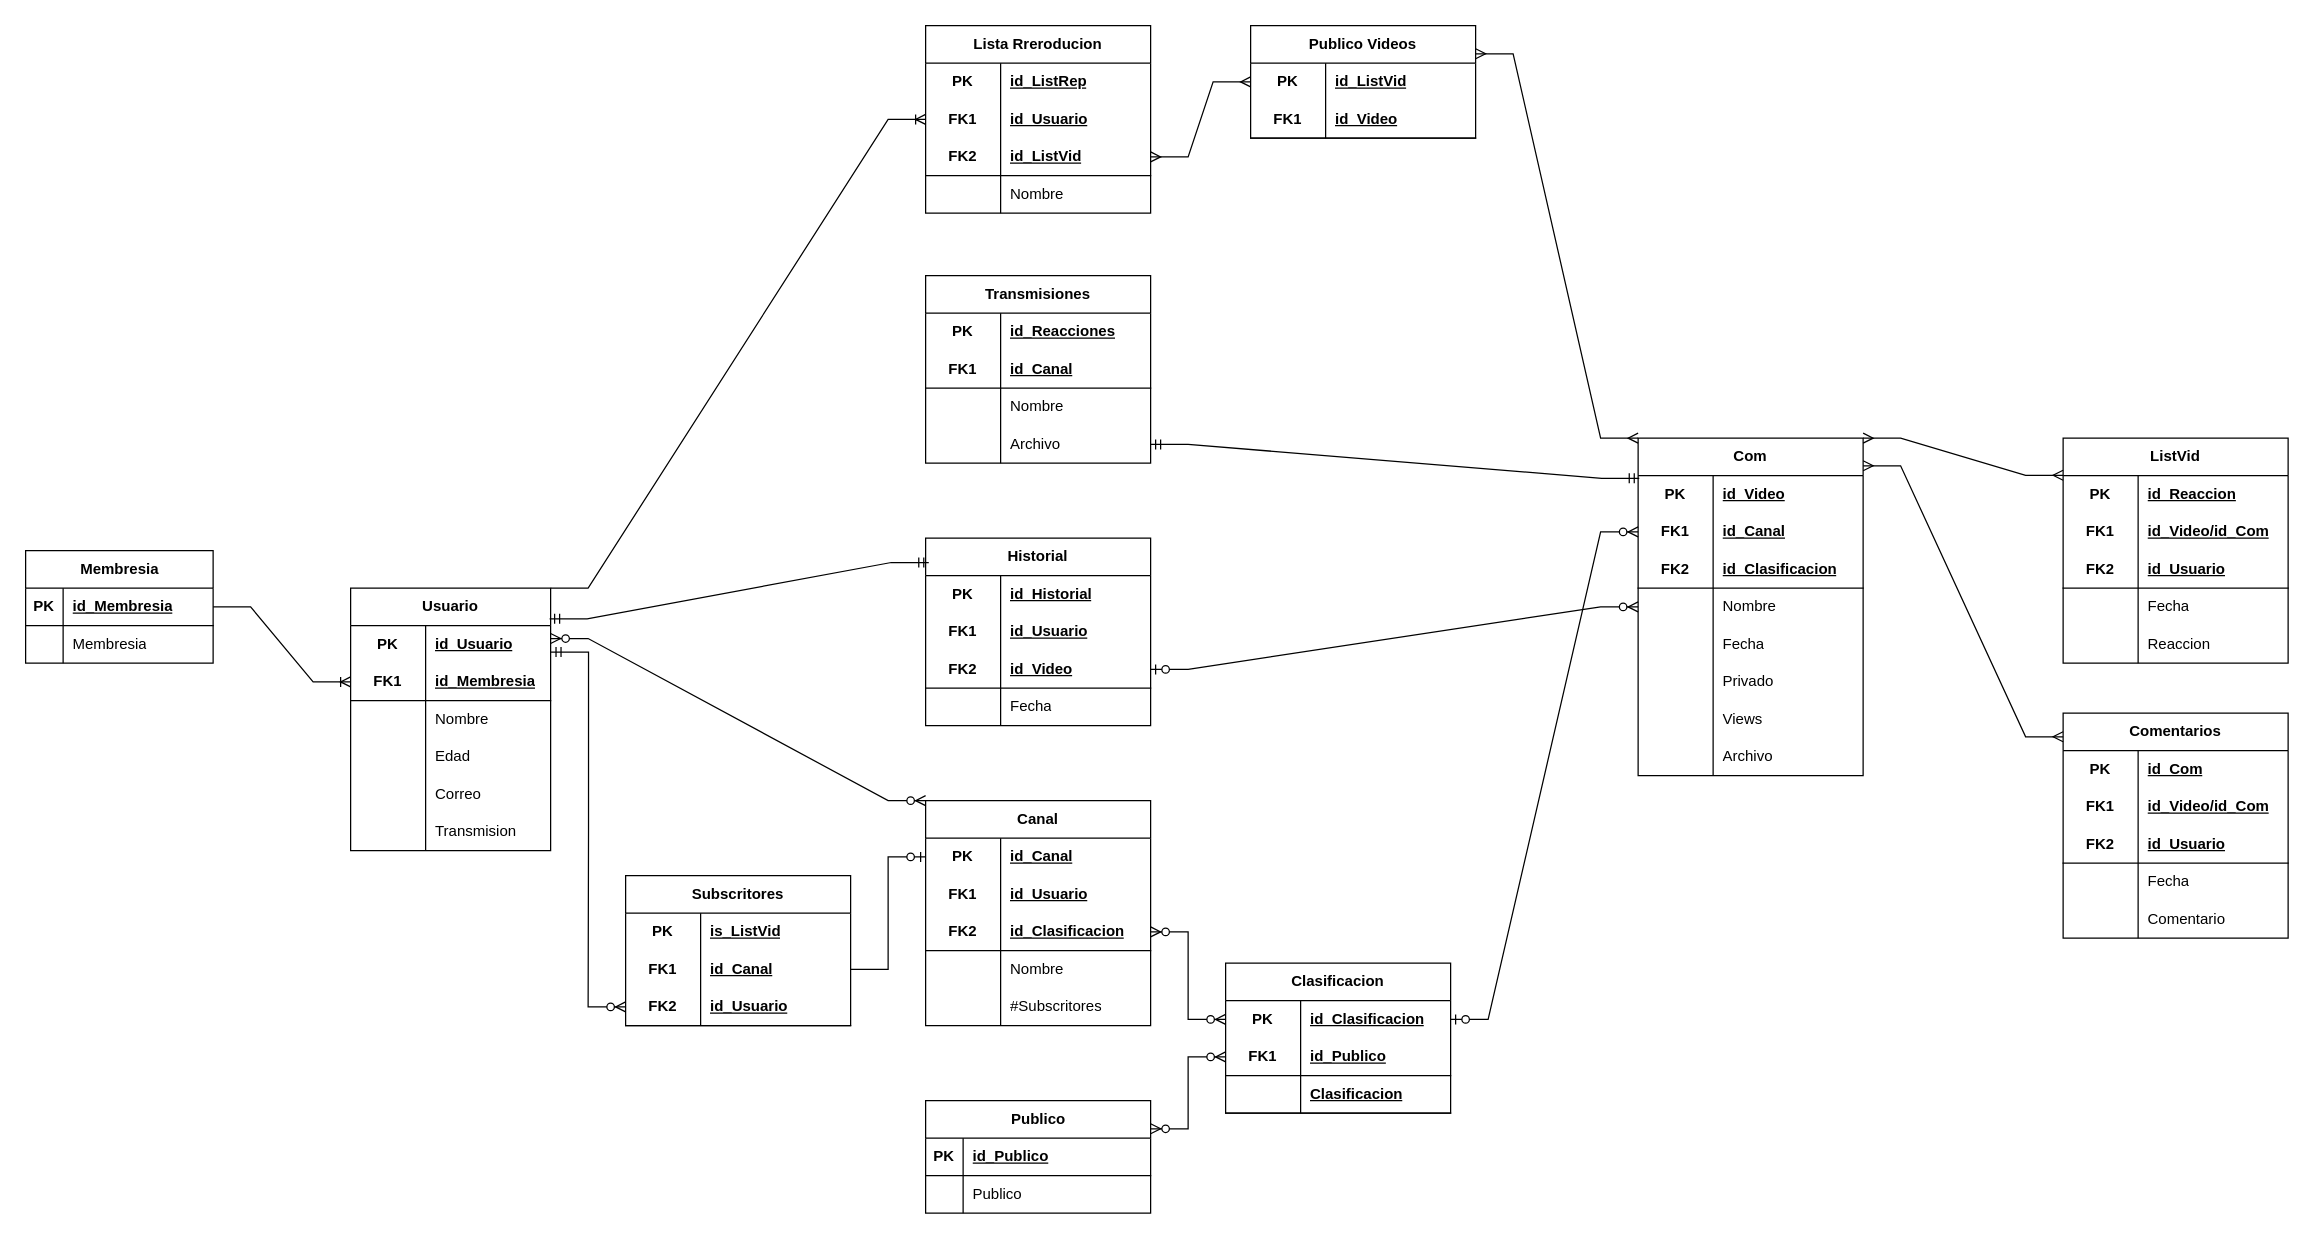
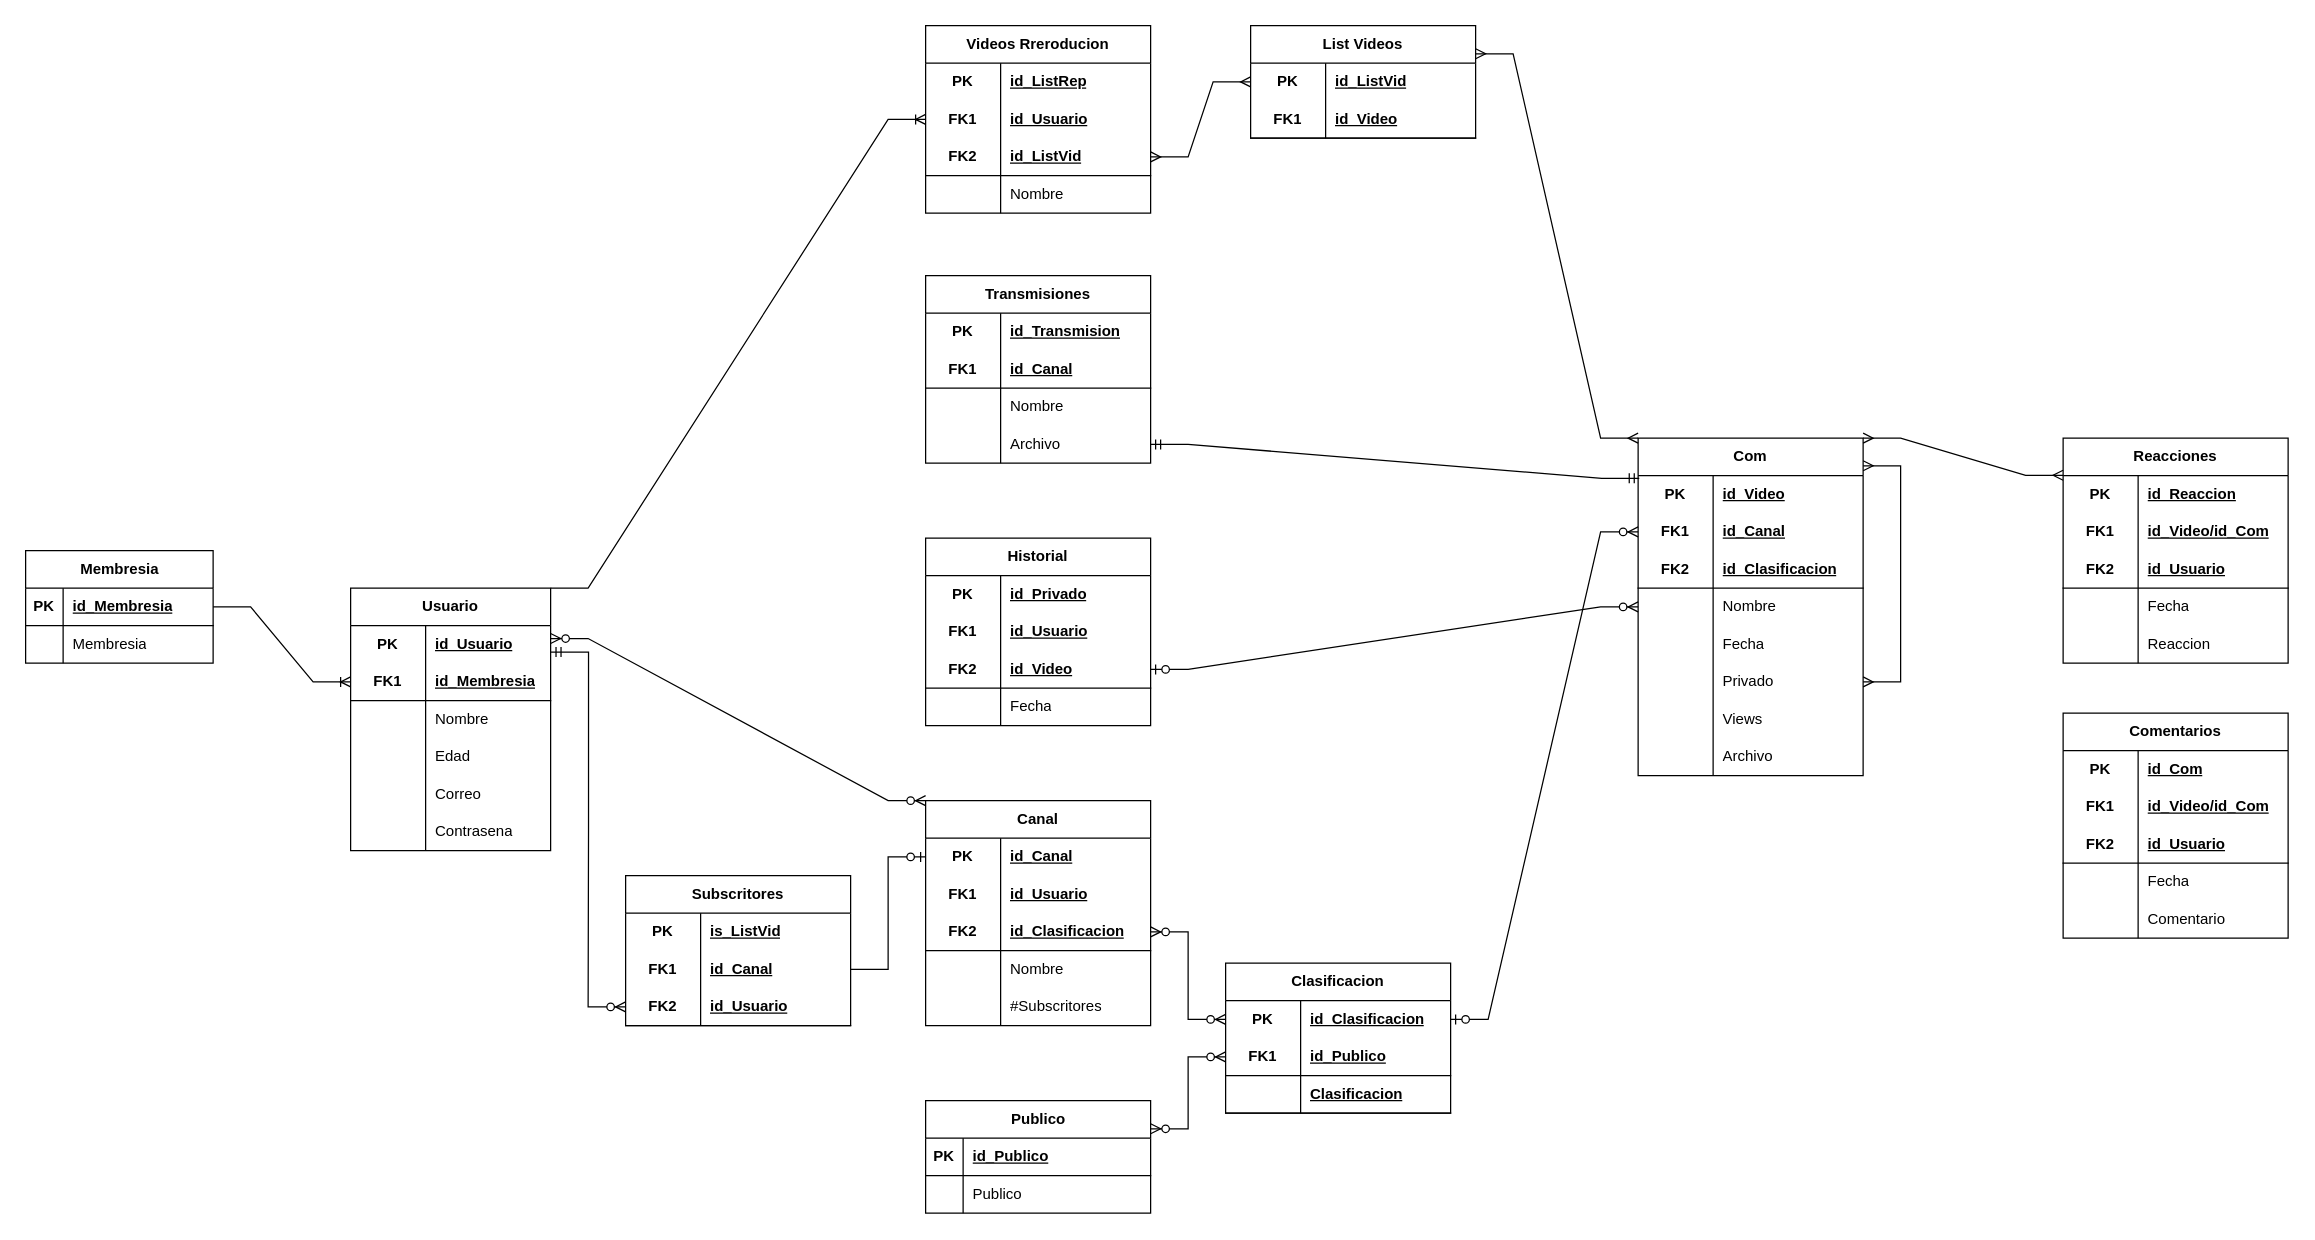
(1038, 44) -> (1038, 44)
(1363, 44) -> (1363, 44)
(1061, 332) -> (1064, 332)
(2176, 457) -> (2176, 457)
(739, 591) -> none
(1053, 594) -> (1049, 594)
(1970, 617) -> (1901, 589)
(478, 832) -> (478, 832)
